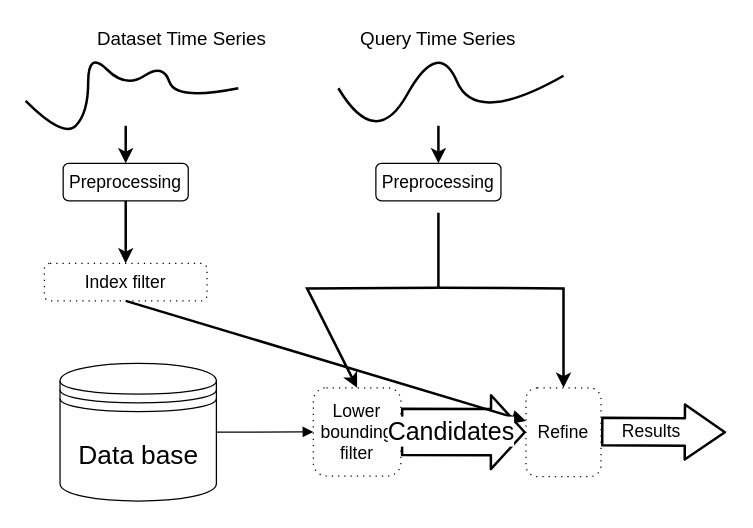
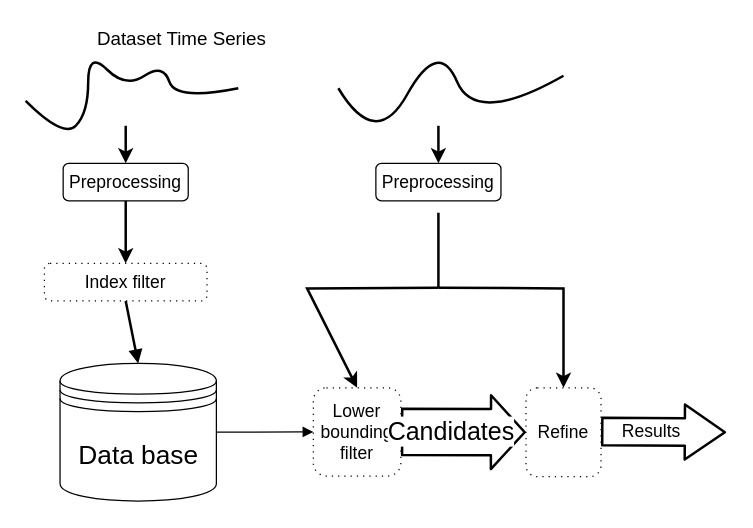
(438, 38) -> none
(301, 353) -> (131, 326)
